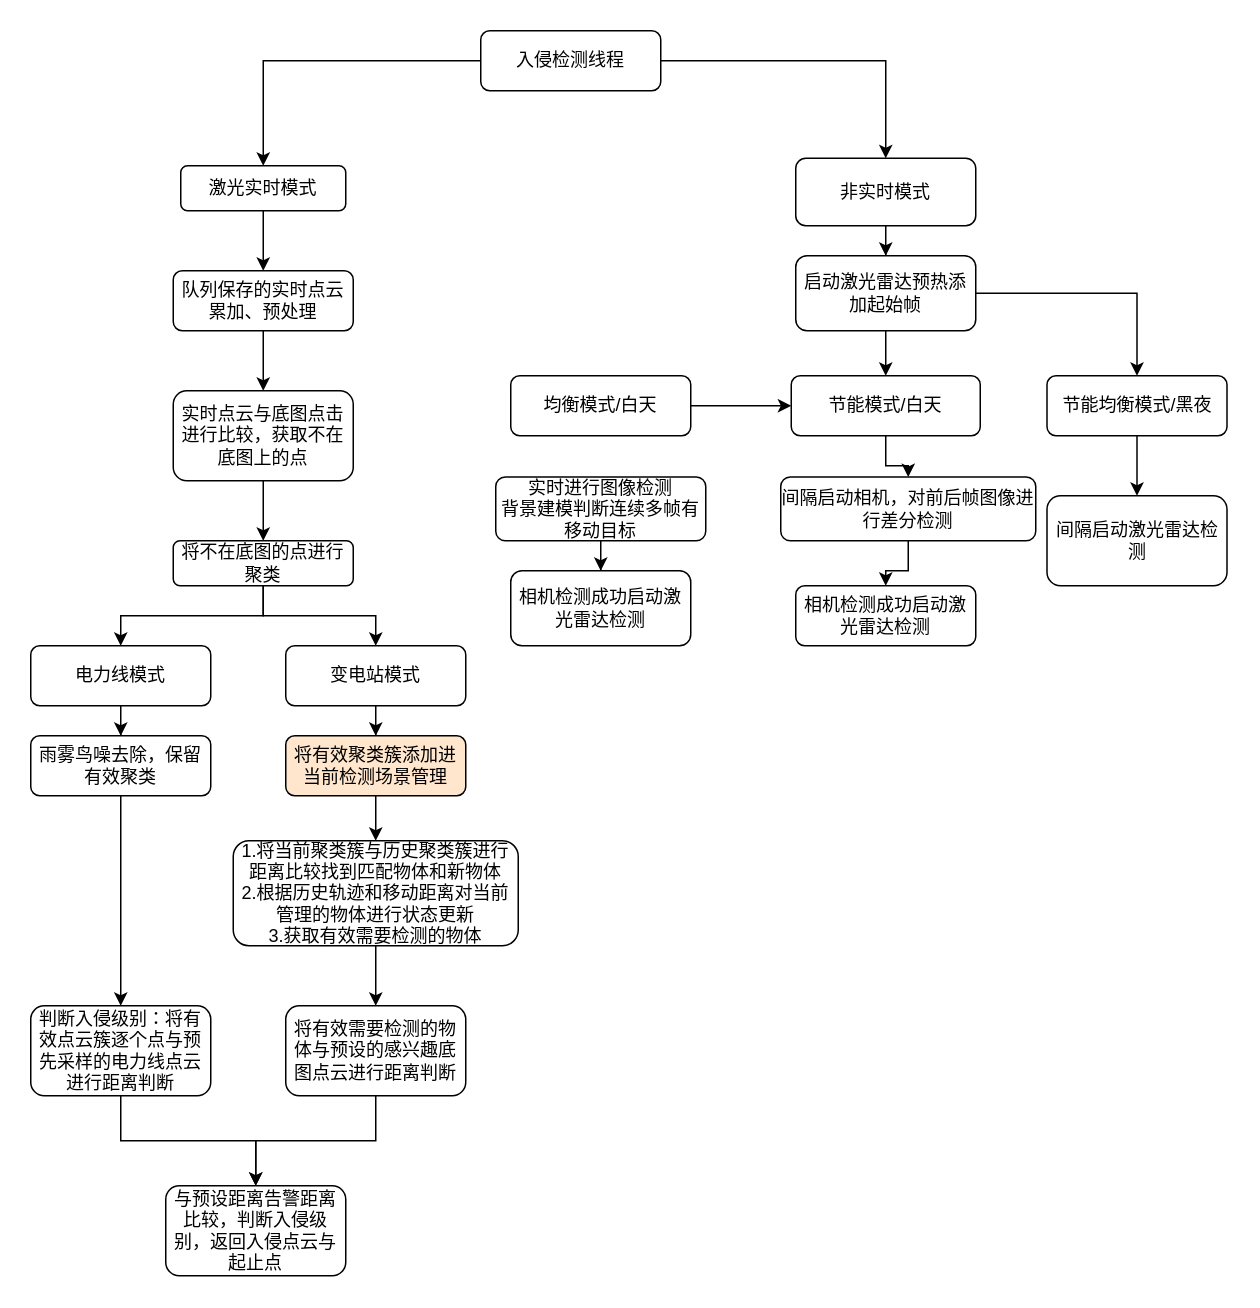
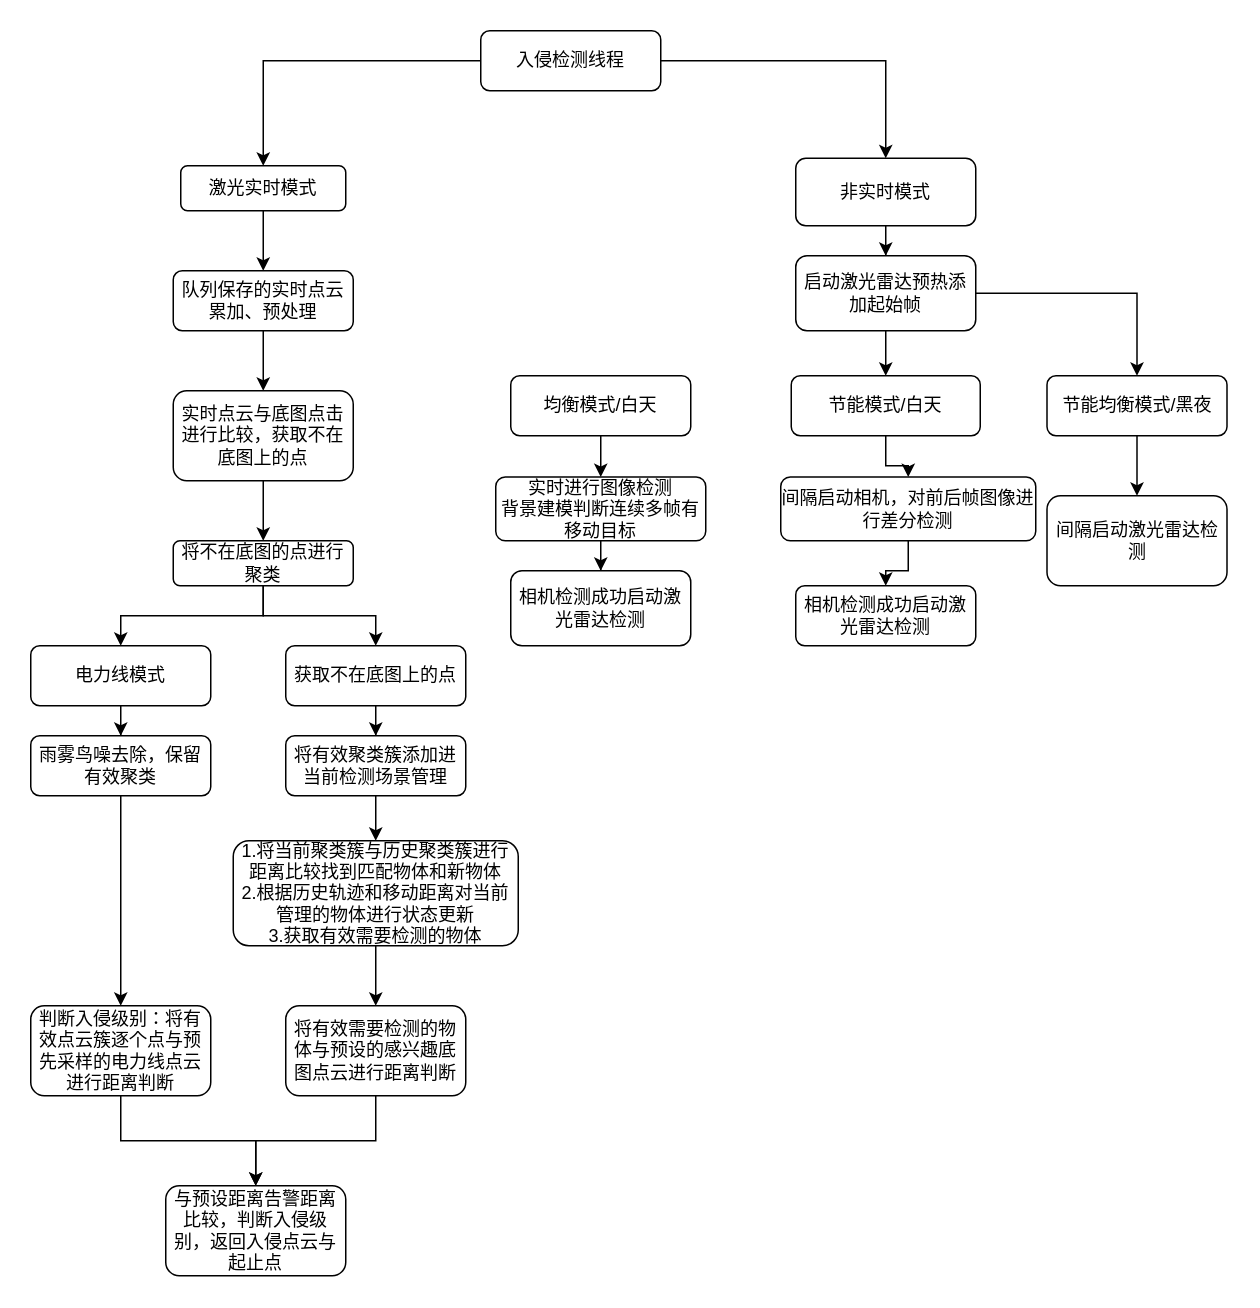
(736, 406) -> (601, 462)
(376, 676) -> (376, 676)
(376, 766) -> (376, 766)
